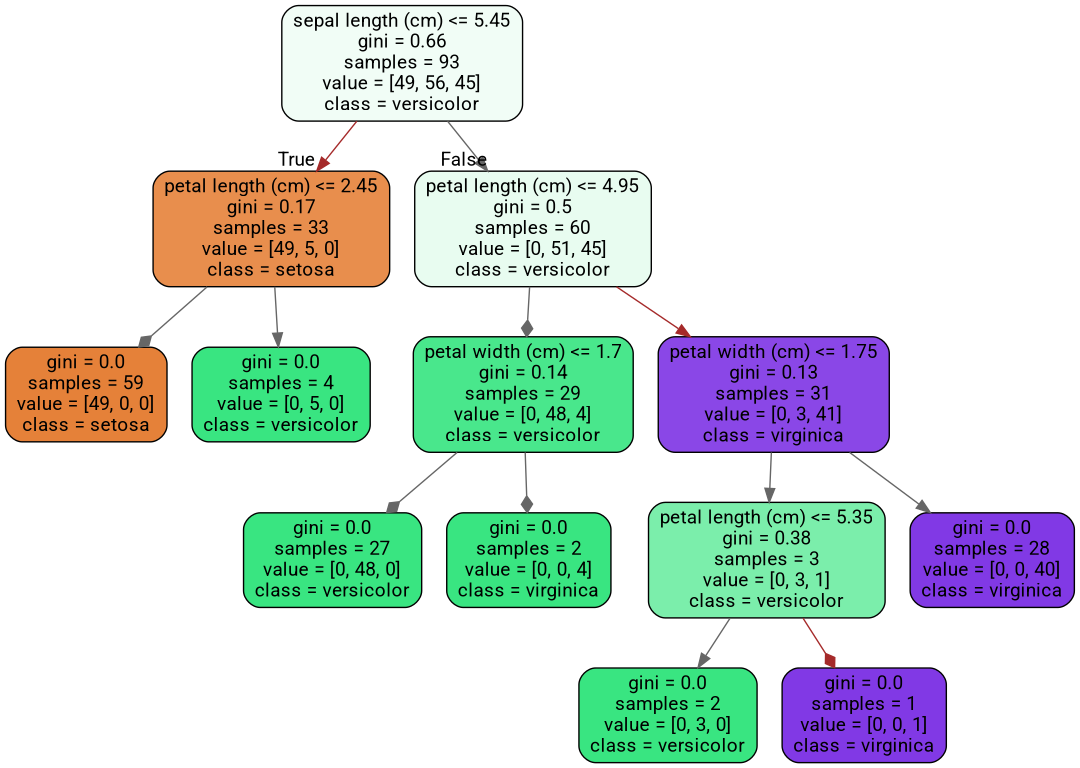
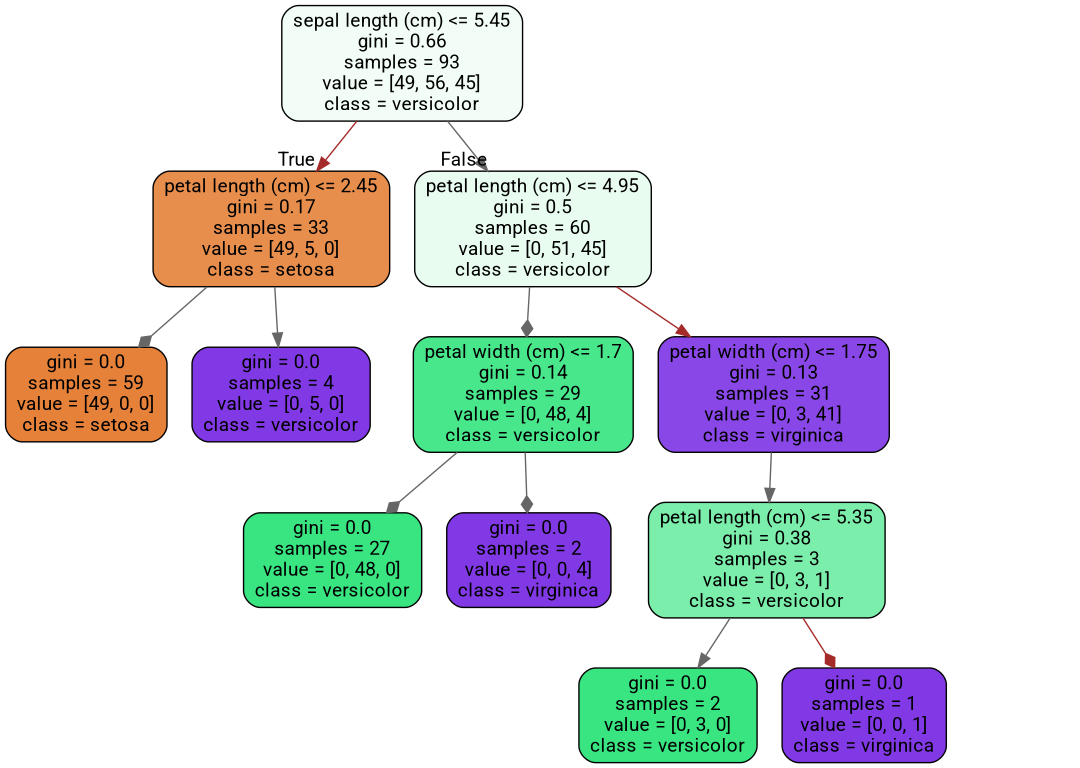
(281, 395) -> (281, 395)
(529, 560) -> (529, 560)
(992, 560) -> none
